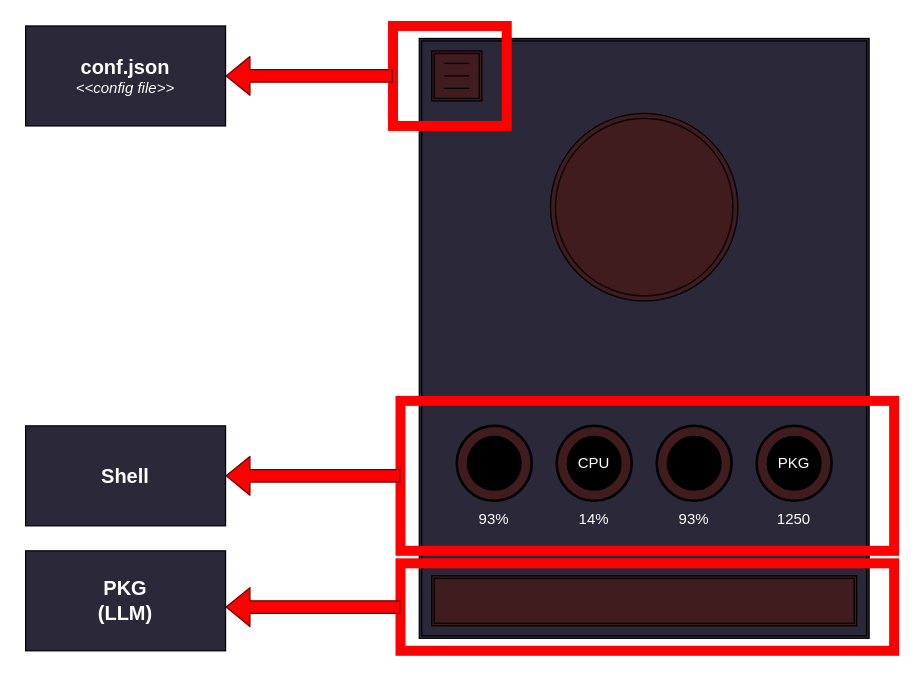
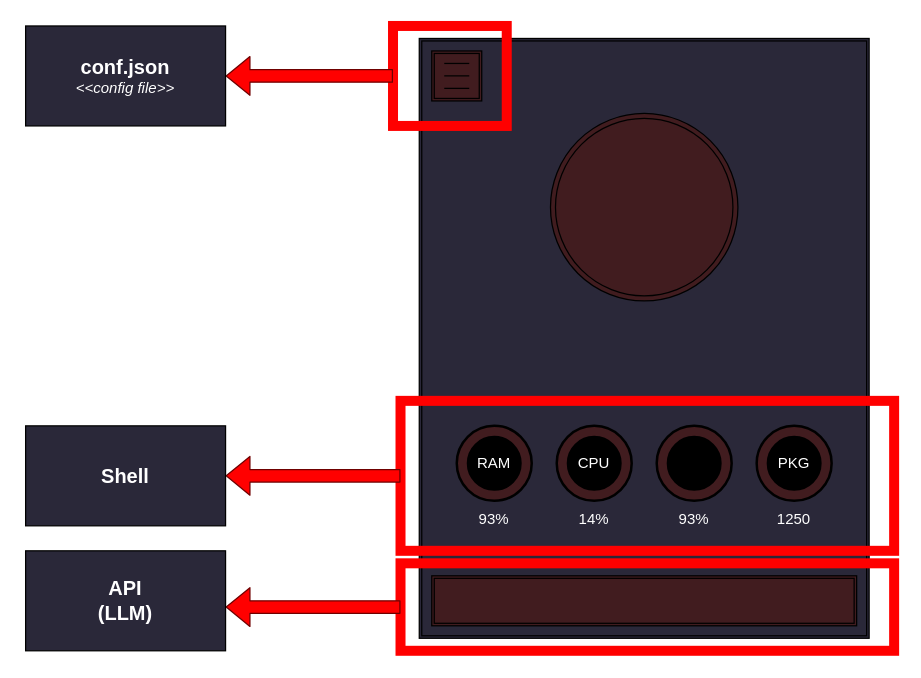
none -> (494, 463)
(126, 601) -> (126, 601)
